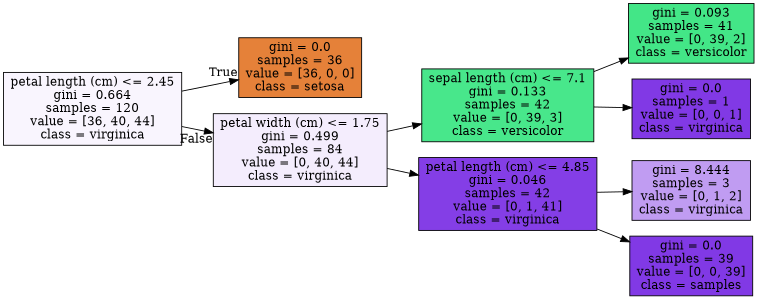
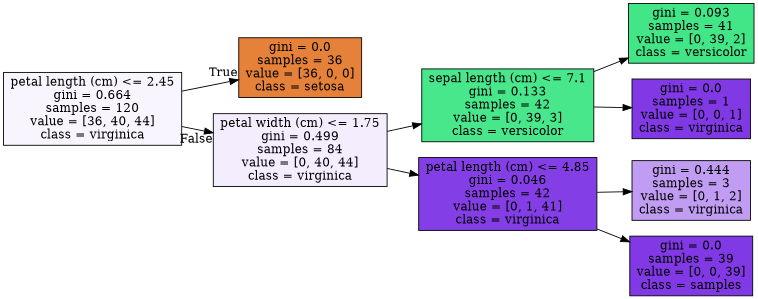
(691, 190) -> (691, 190)
